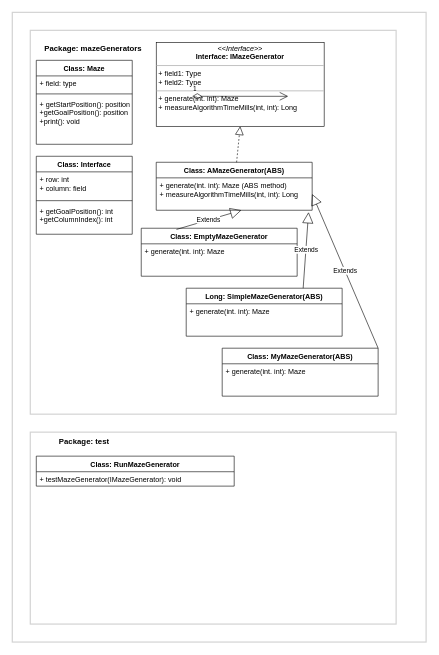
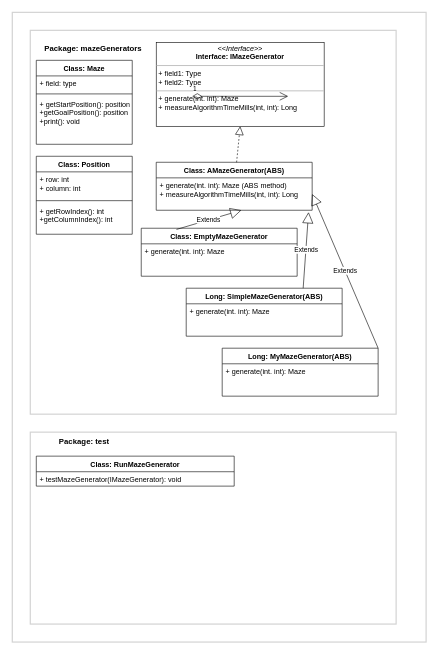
(84, 164) -> (84, 164)
(56, 180) -> (56, 180)
(81, 211) -> (76, 211)
(300, 356) -> (300, 356)
